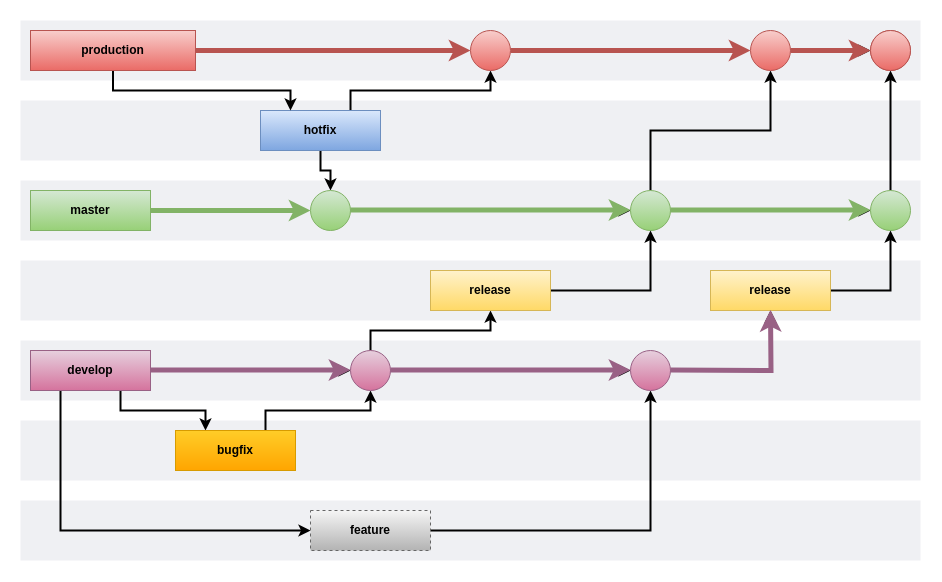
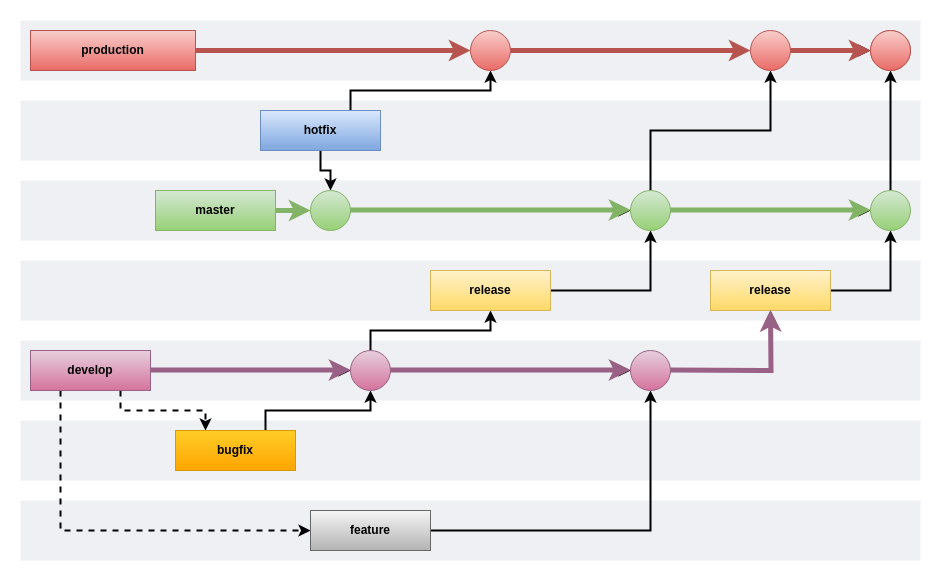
(197, 91) -> none
(91, 211) -> (216, 211)
(161, 411) -> (161, 411)
(113, 531) -> (113, 531)
(371, 531) -> (371, 531)
